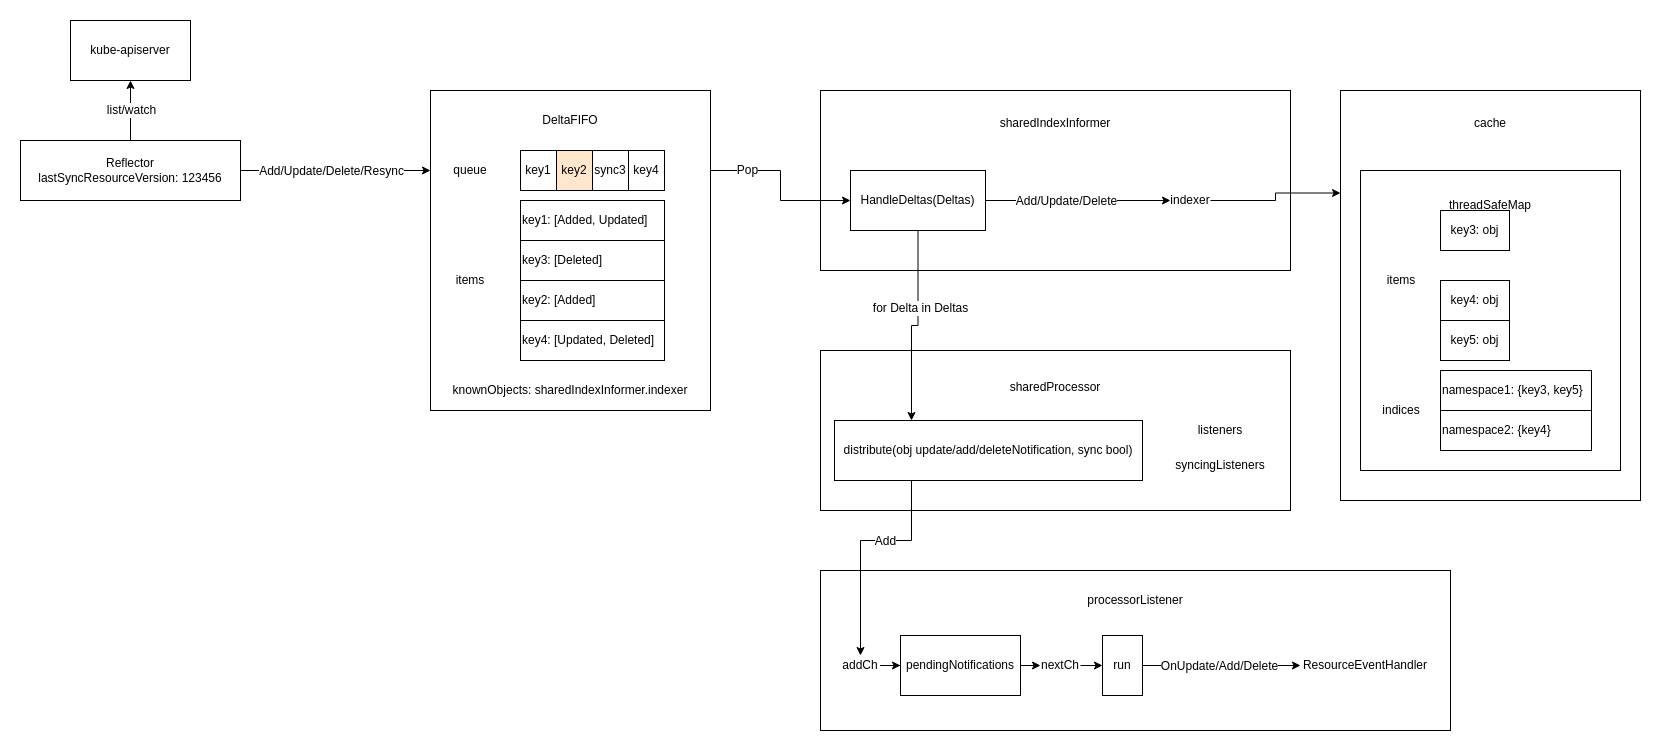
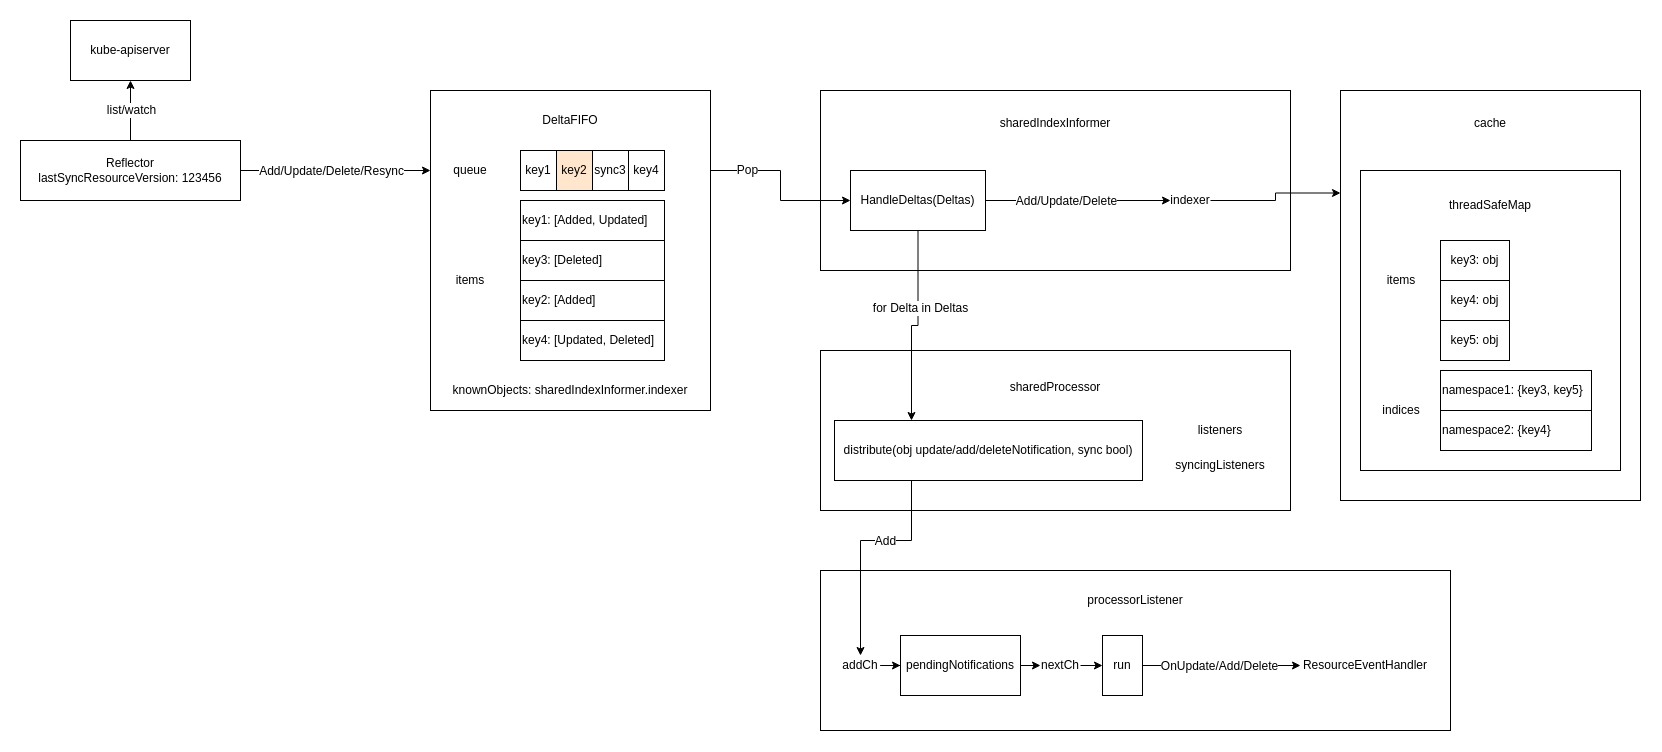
(1475, 231) -> (1475, 261)
